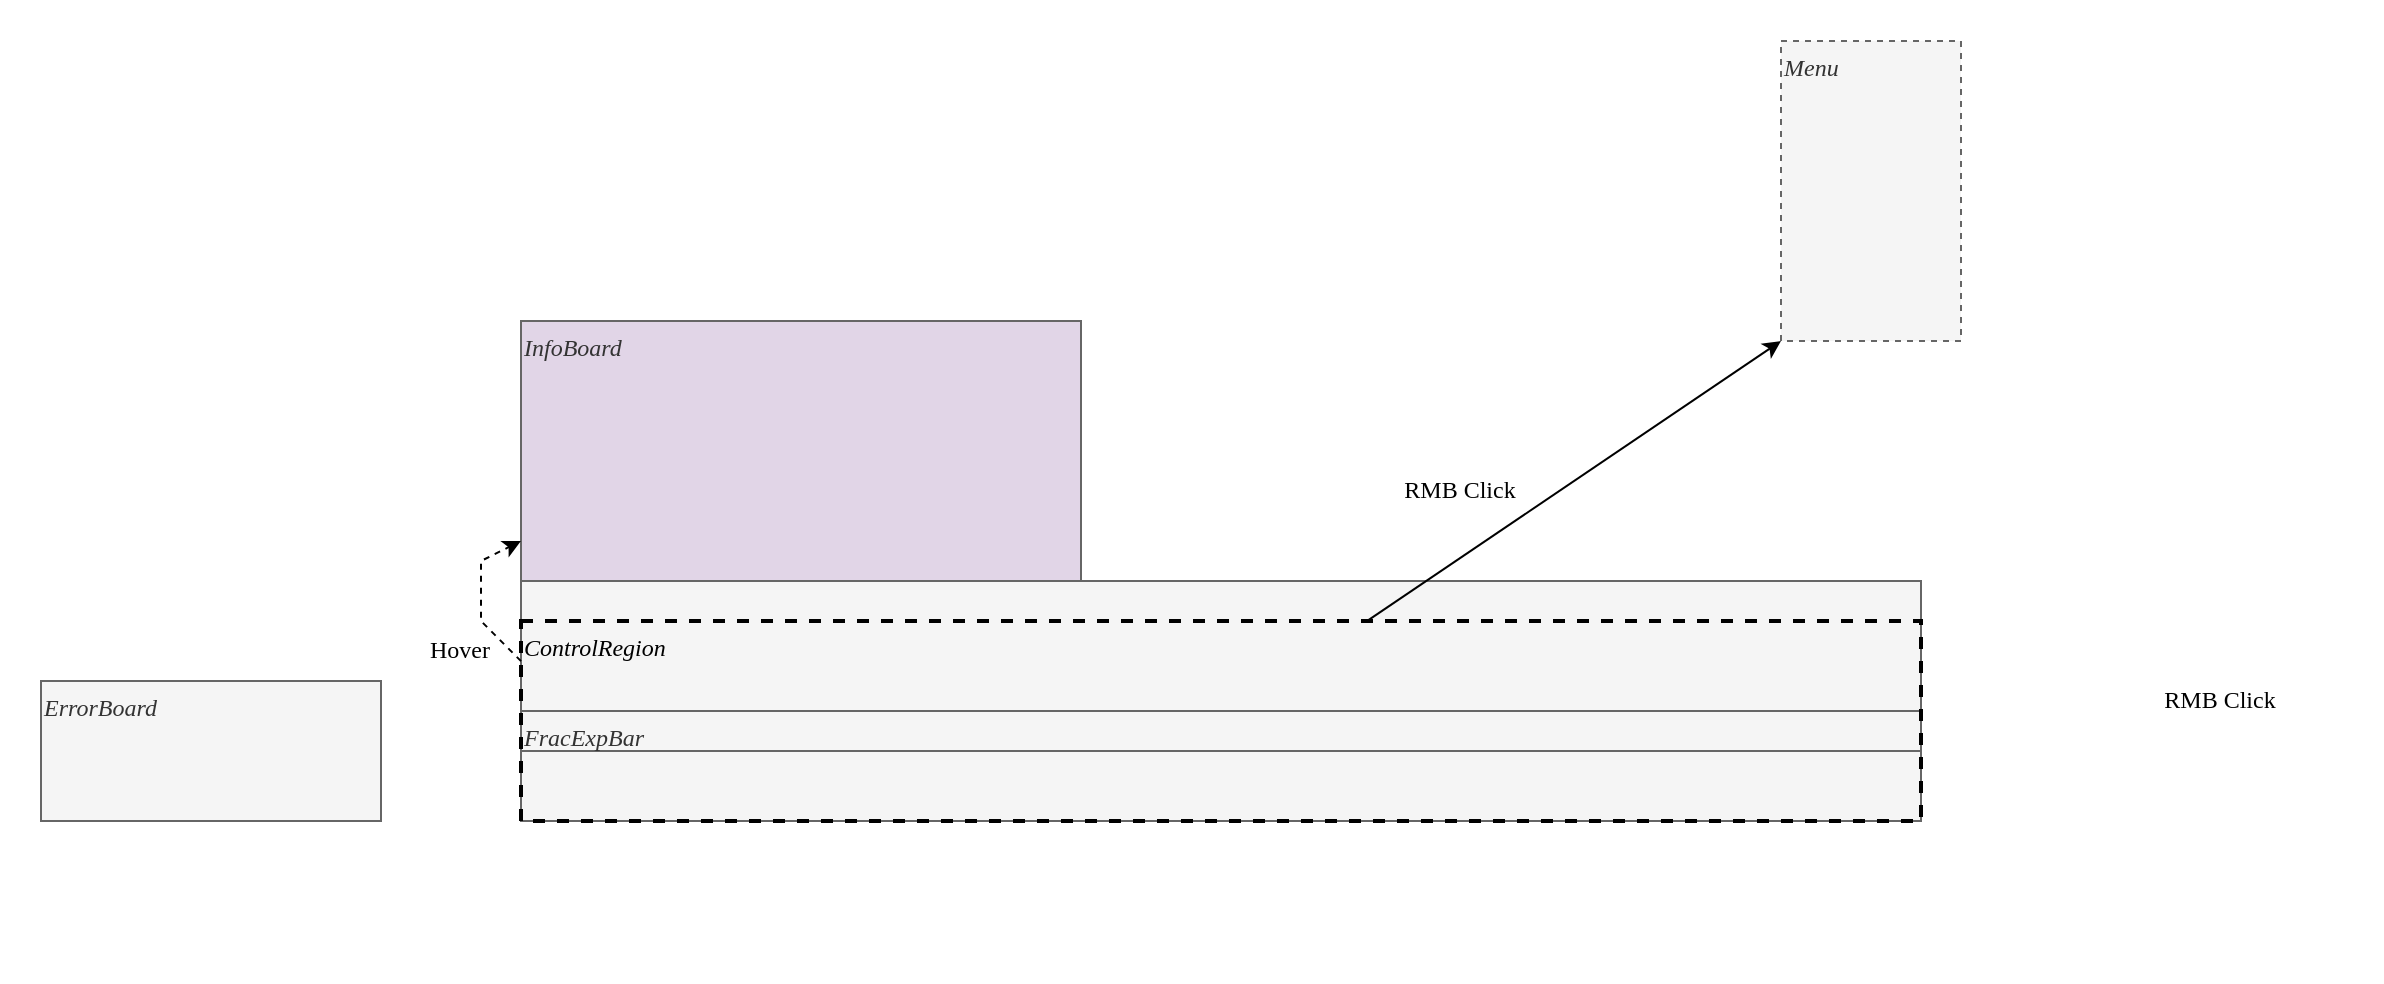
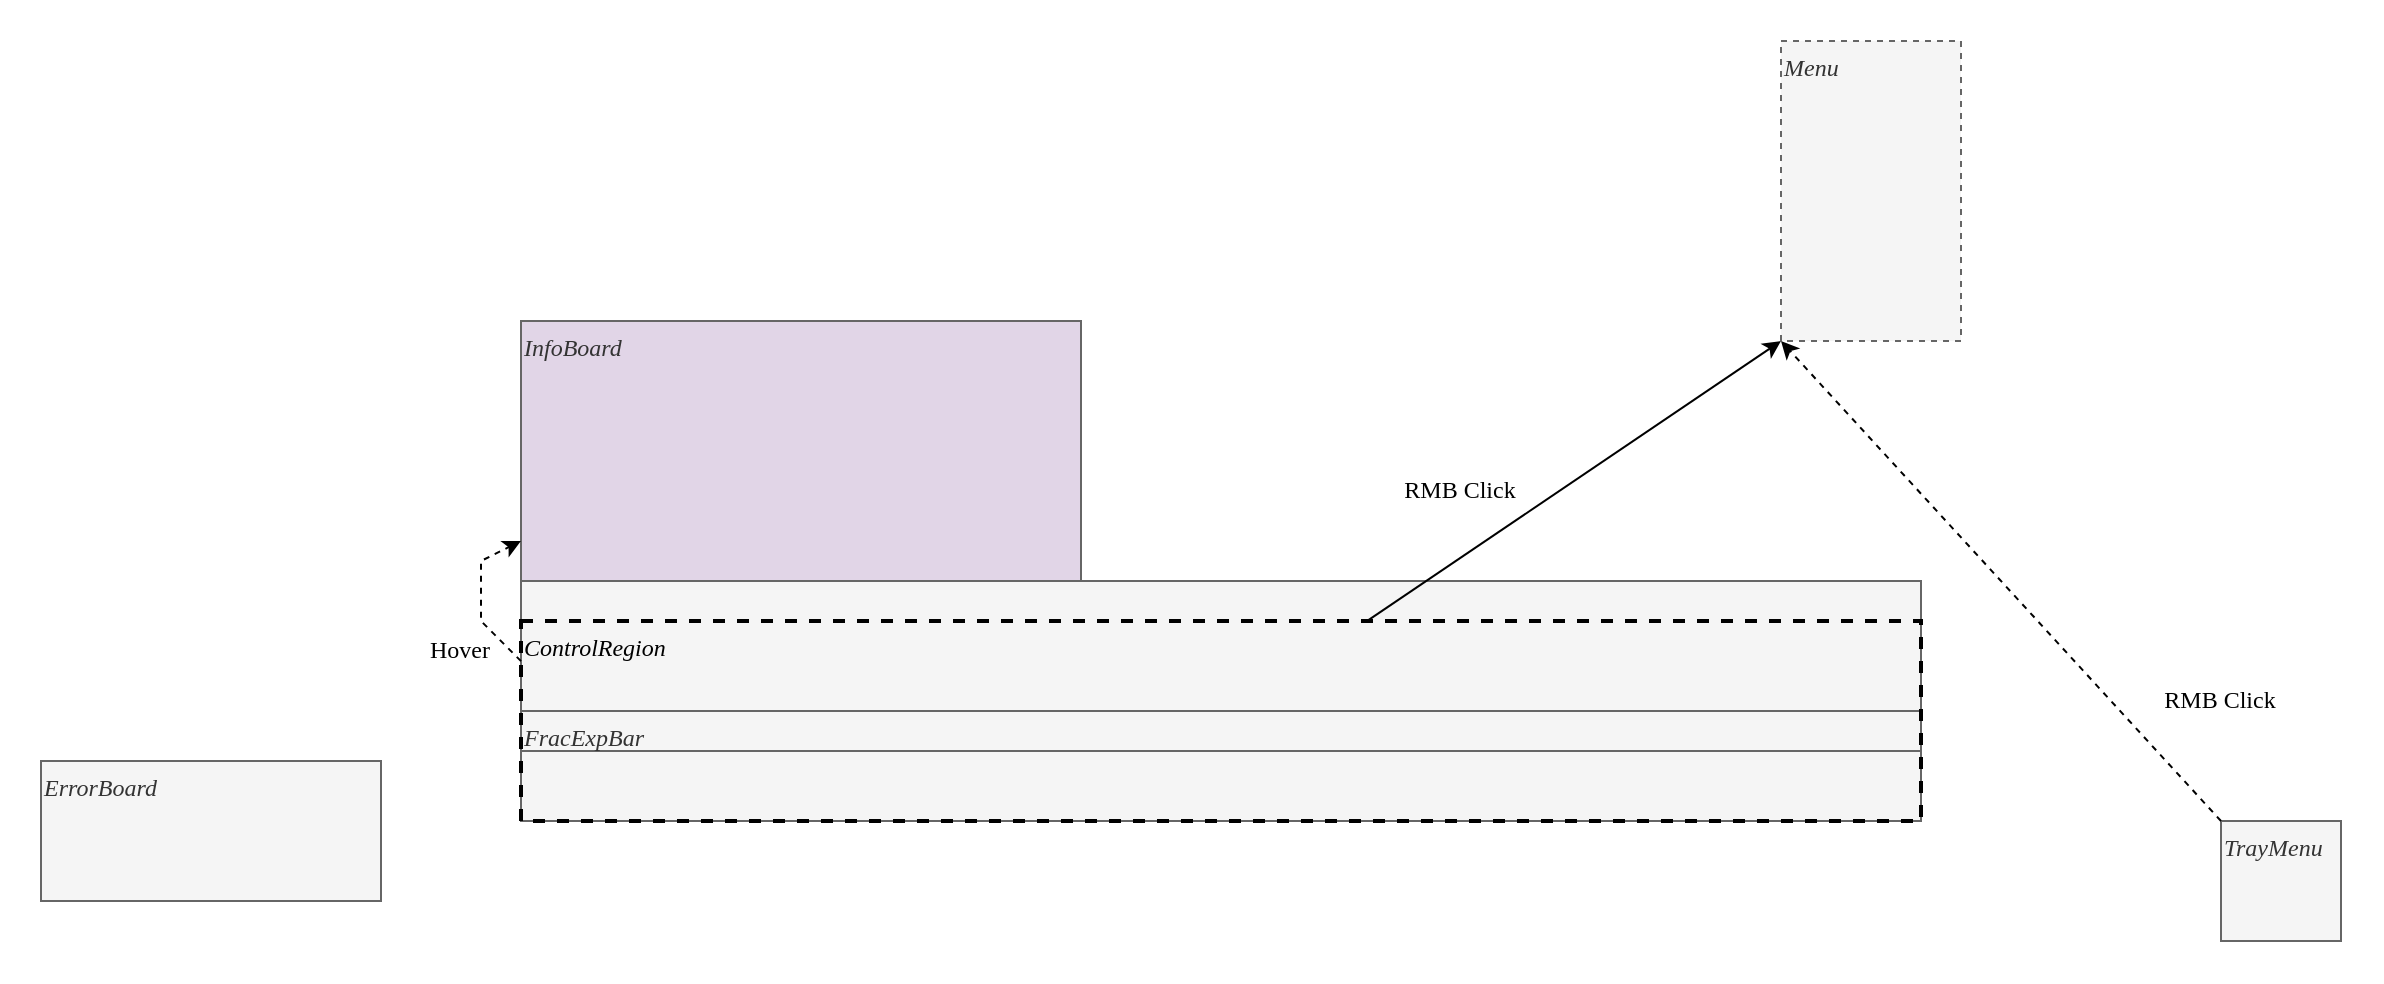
none -> (2005, 586)
(211, 751) -> (211, 831)
none -> (2281, 881)
